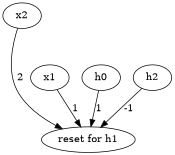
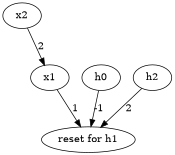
(15, 86) -> (34, 43)
(99, 109) -> (99, 109)
(129, 109) -> (129, 109)
